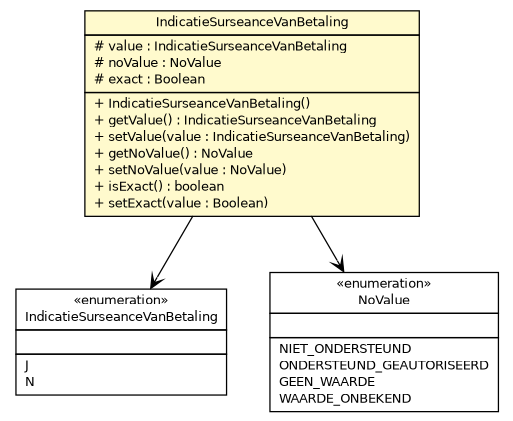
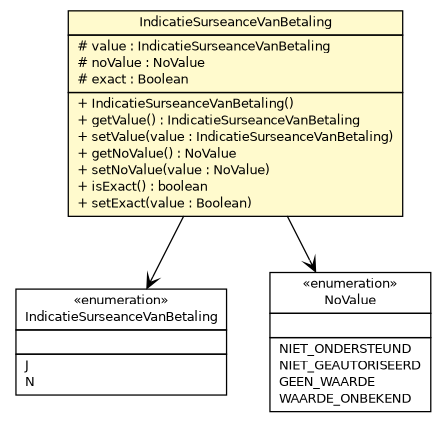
(384, 366) -> (350, 366)
